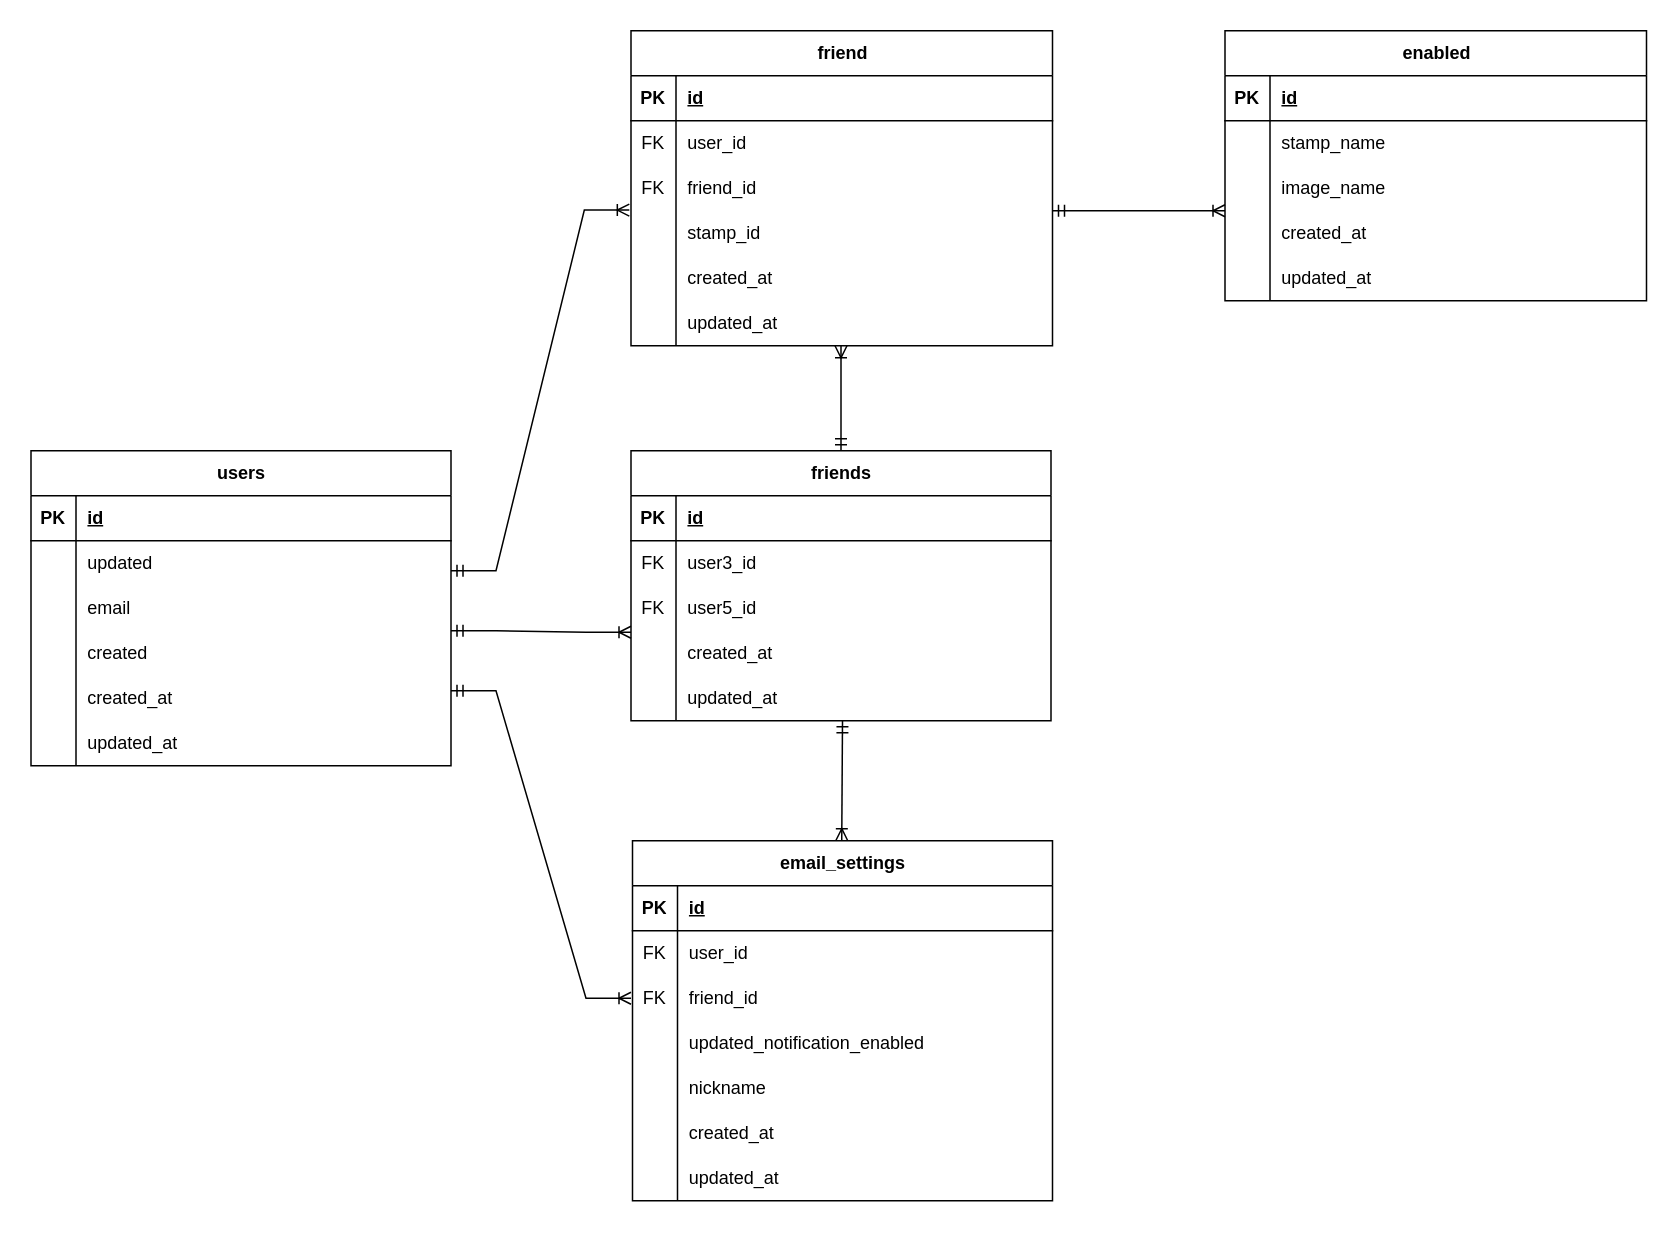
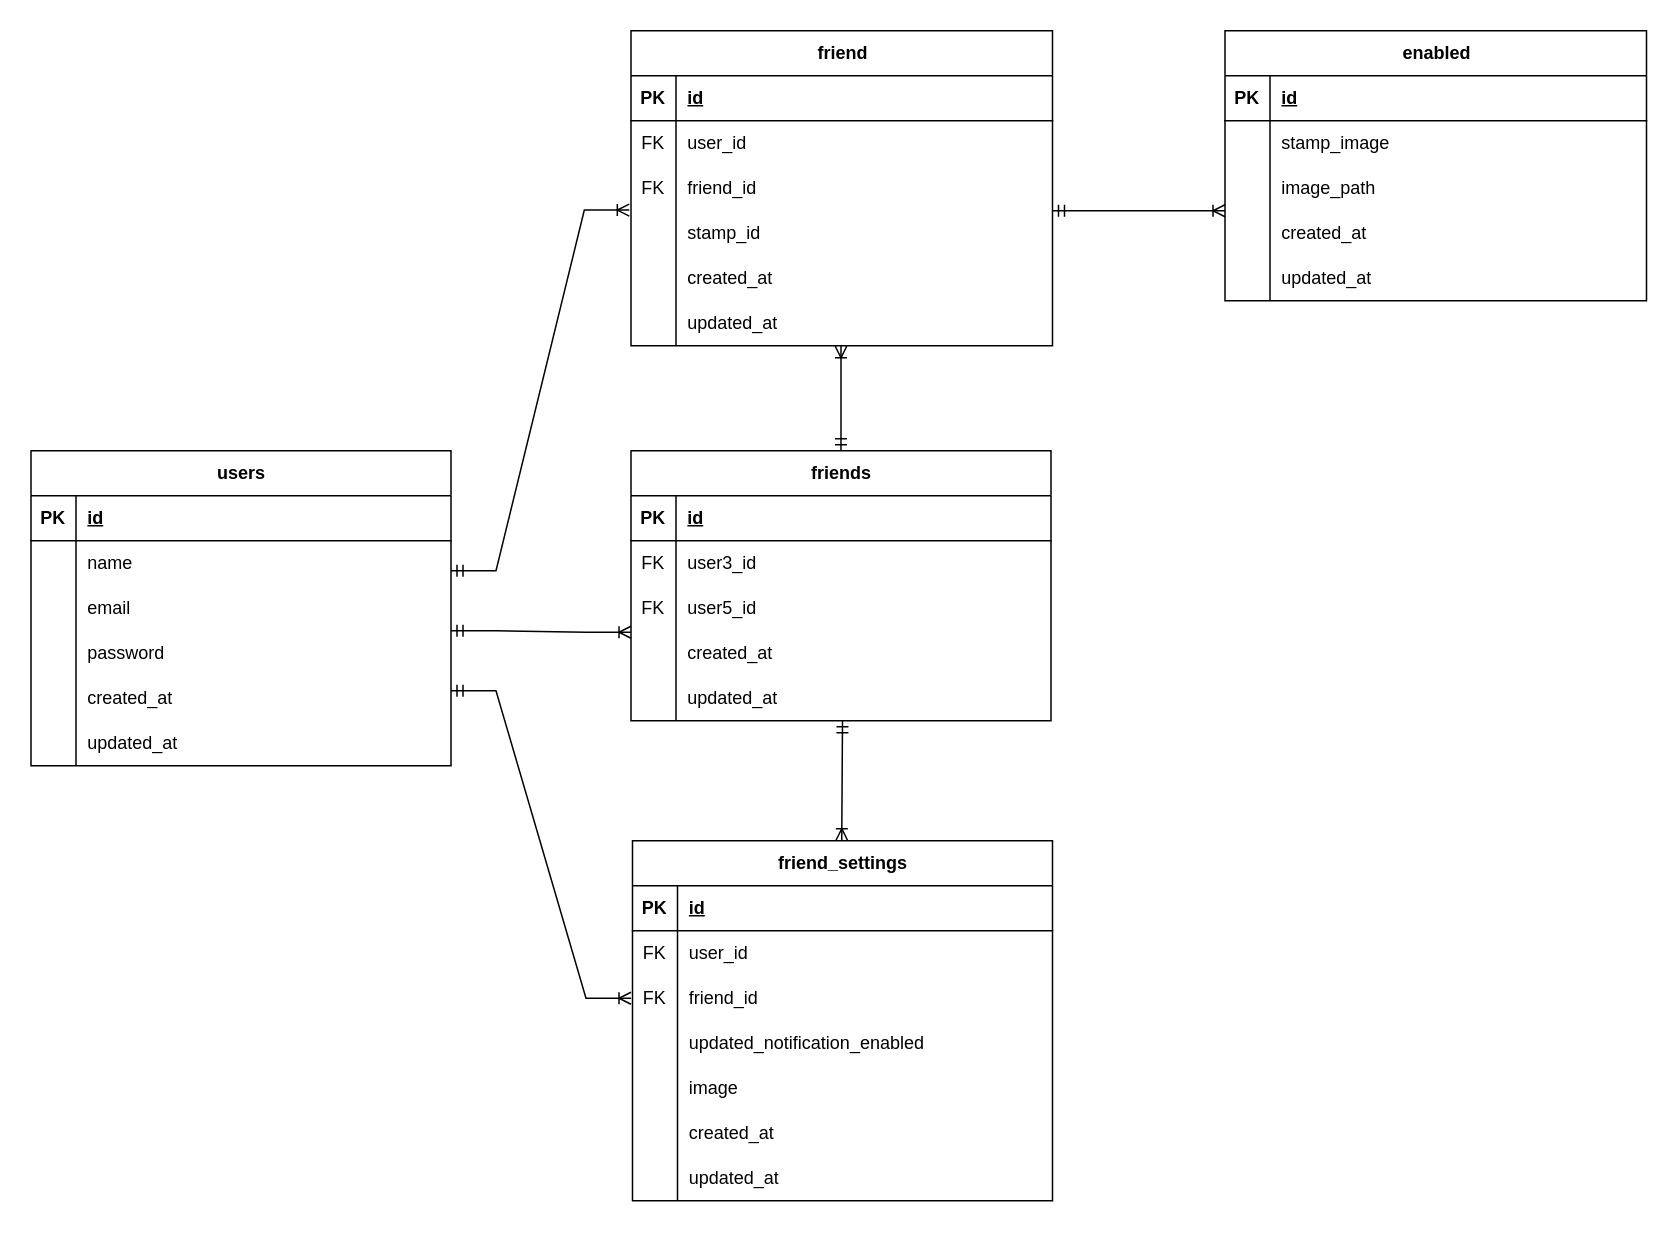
(1332, 143) -> (1335, 143)
(1330, 188) -> (1330, 188)
(123, 563) -> (108, 563)
(123, 653) -> (128, 653)
(843, 863) -> (843, 863)
(727, 1088) -> (712, 1088)
